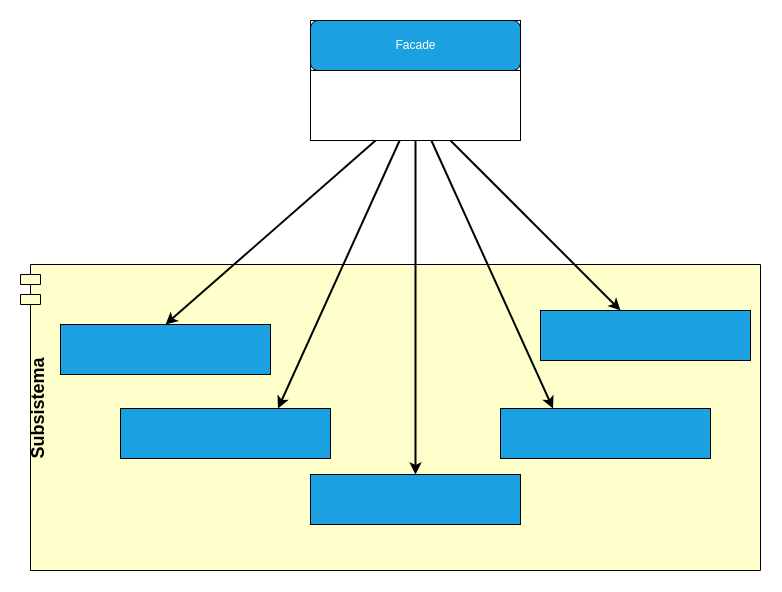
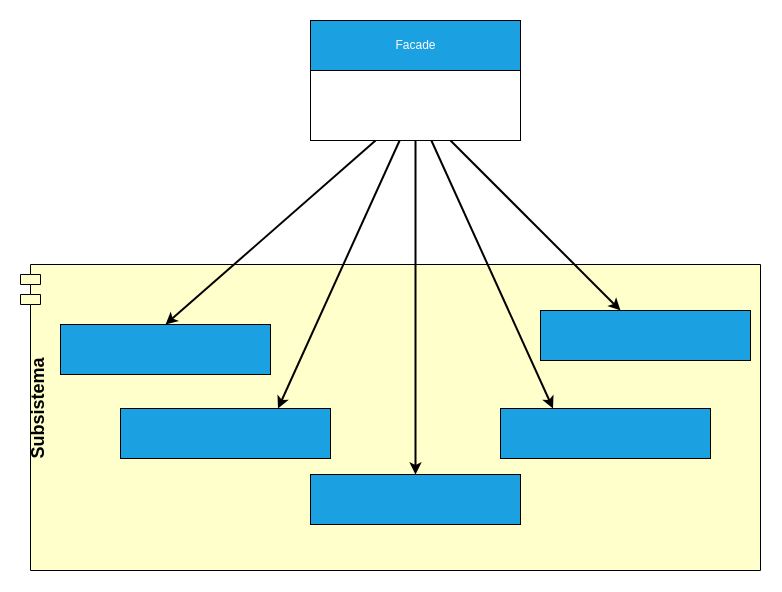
(416, 46) -> (416, 46)
